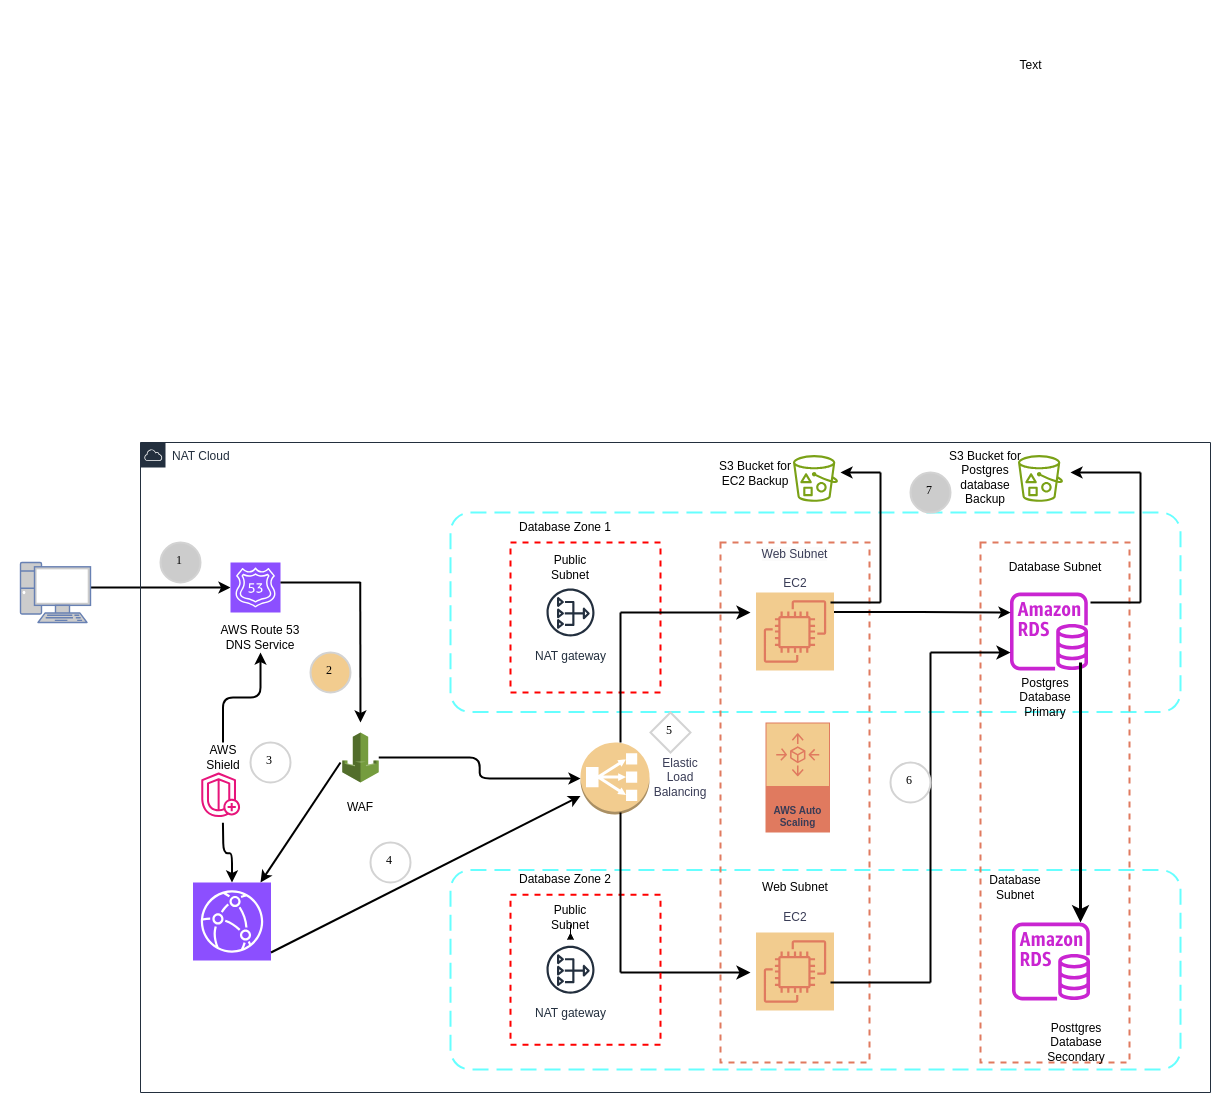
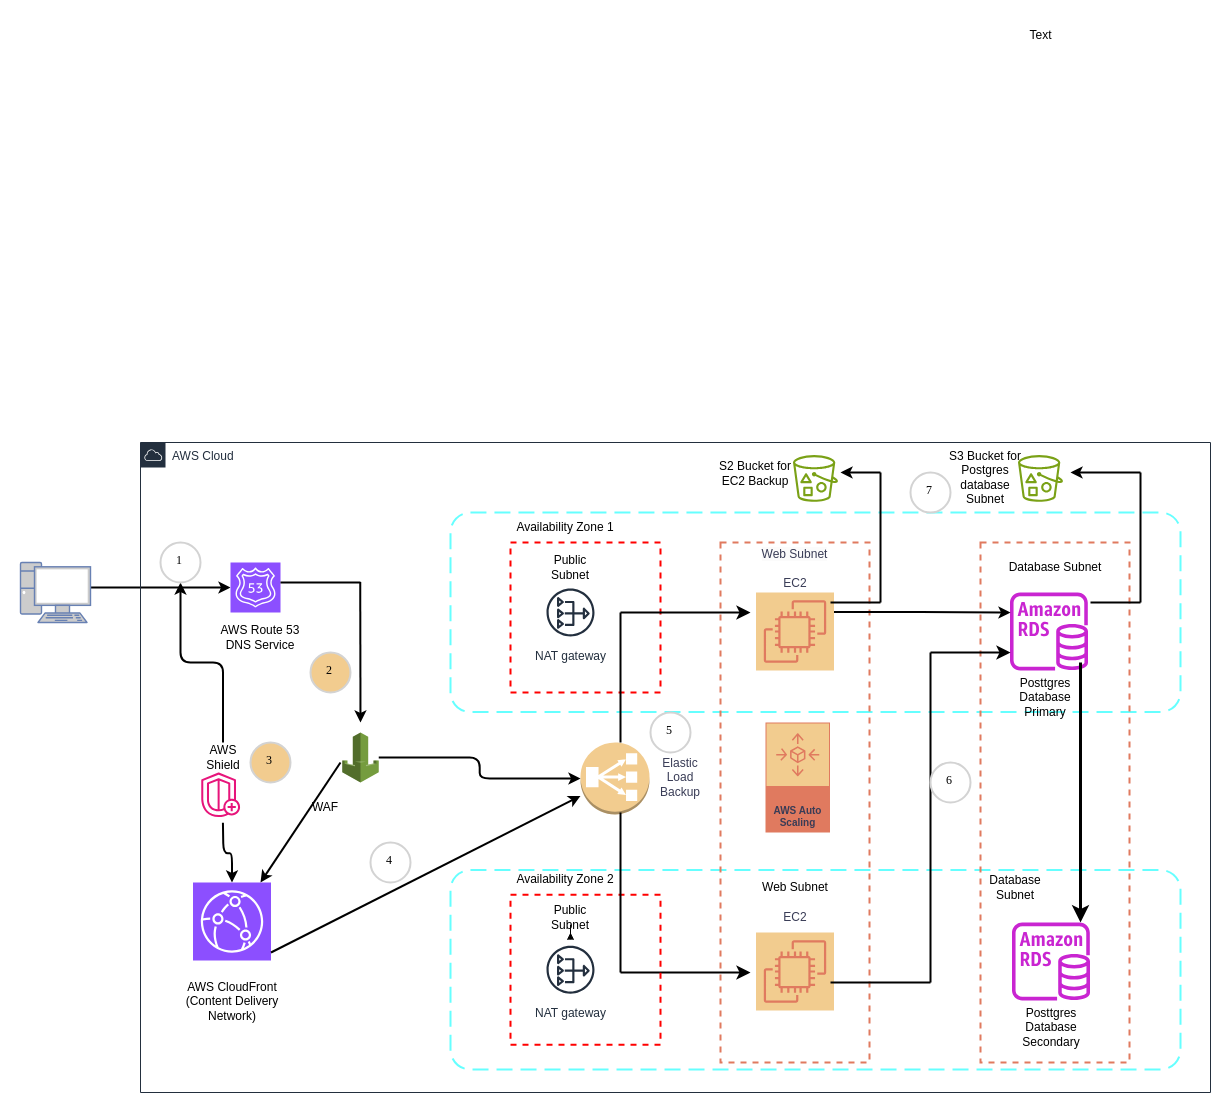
(1031, 66) -> (1041, 36)
(200, 457) -> (200, 457)
(756, 474) -> (756, 474)
(986, 478) -> (986, 478)
(931, 493) -> (931, 493)
(566, 528) -> (566, 528)
(181, 563) -> (181, 563)
(258, 695) -> (185, 662)
(1046, 698) -> (1046, 698)
(671, 733) -> (671, 733)
(271, 763) -> (271, 763)
(681, 778) -> (681, 778)
(911, 783) -> (951, 783)
(361, 808) -> (326, 808)
(566, 880) -> (566, 880)
none -> (232, 1002)
(1076, 1043) -> (1051, 1028)
